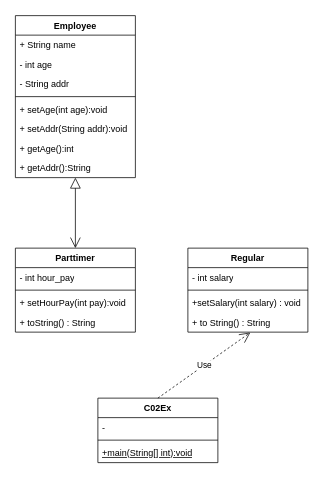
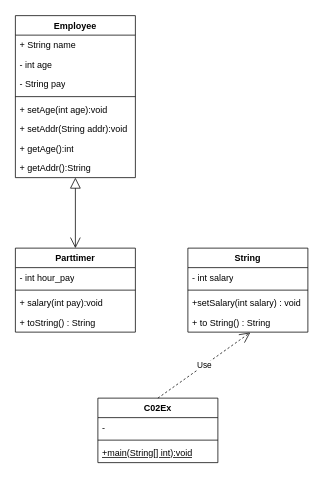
(49, 85) -> (47, 85)
(248, 259) -> (248, 259)
(76, 309) -> (68, 304)
